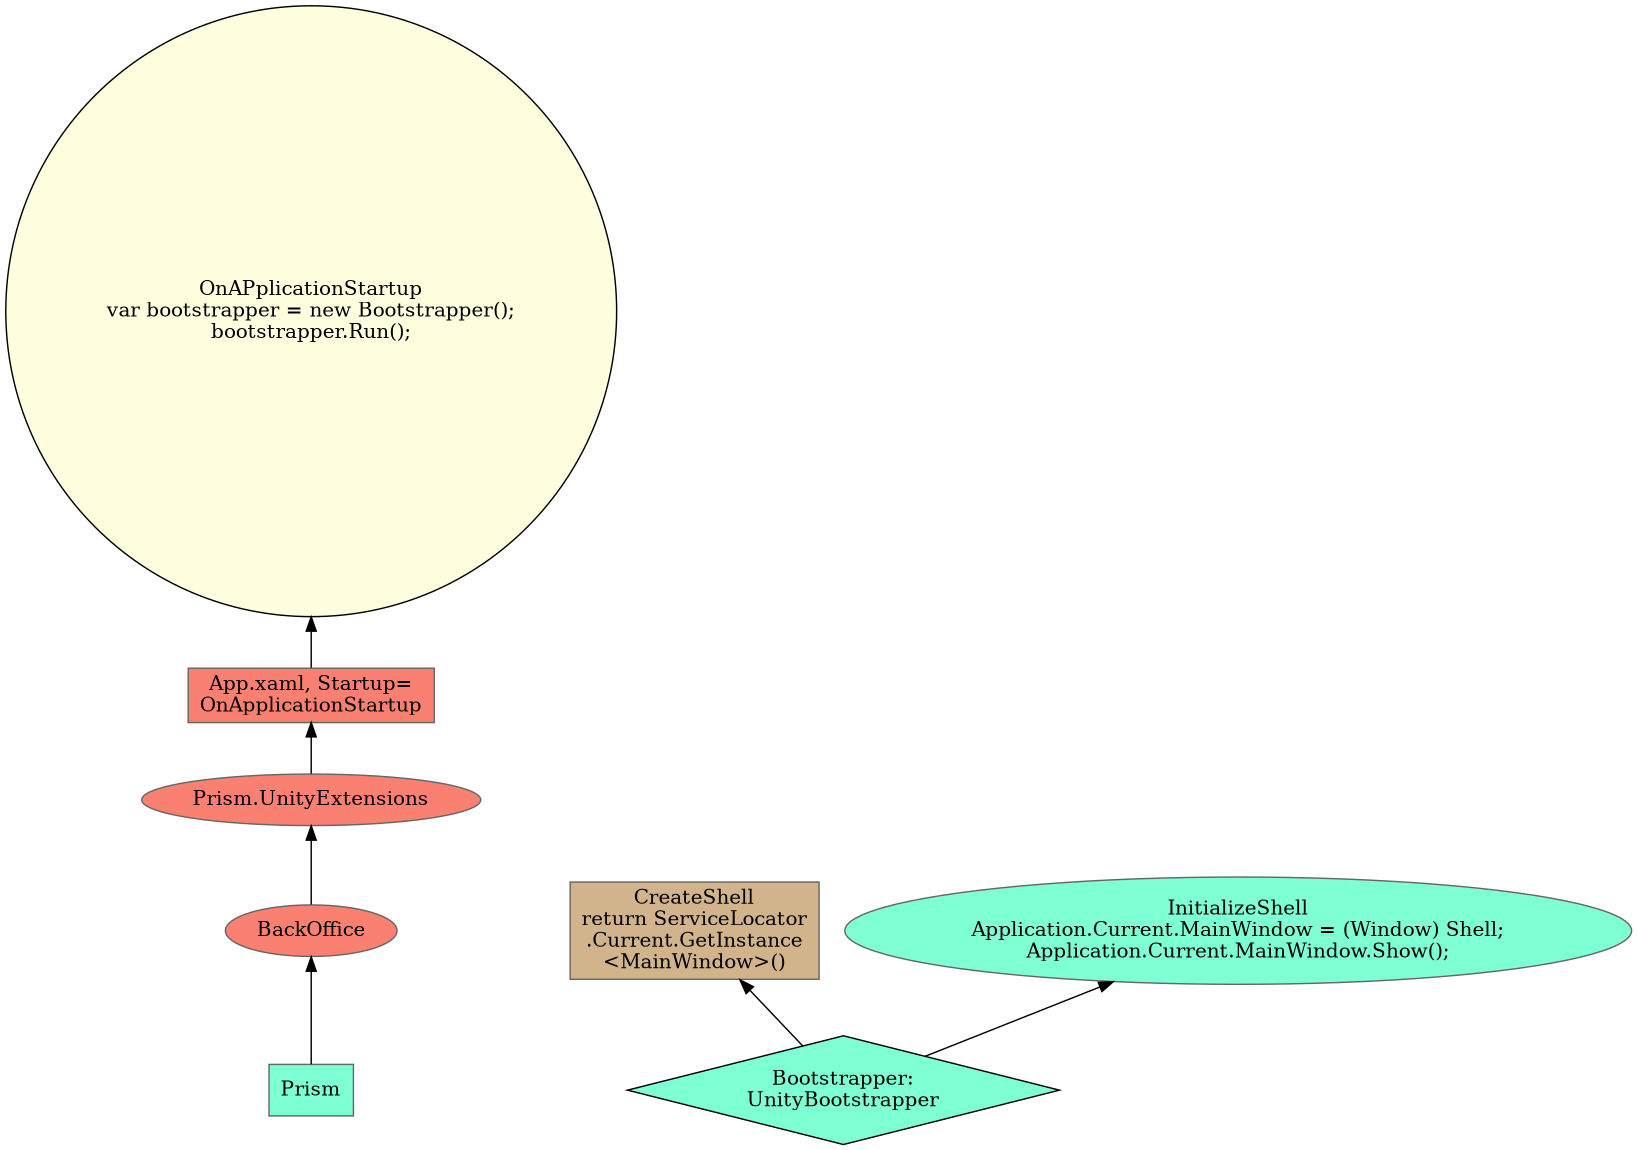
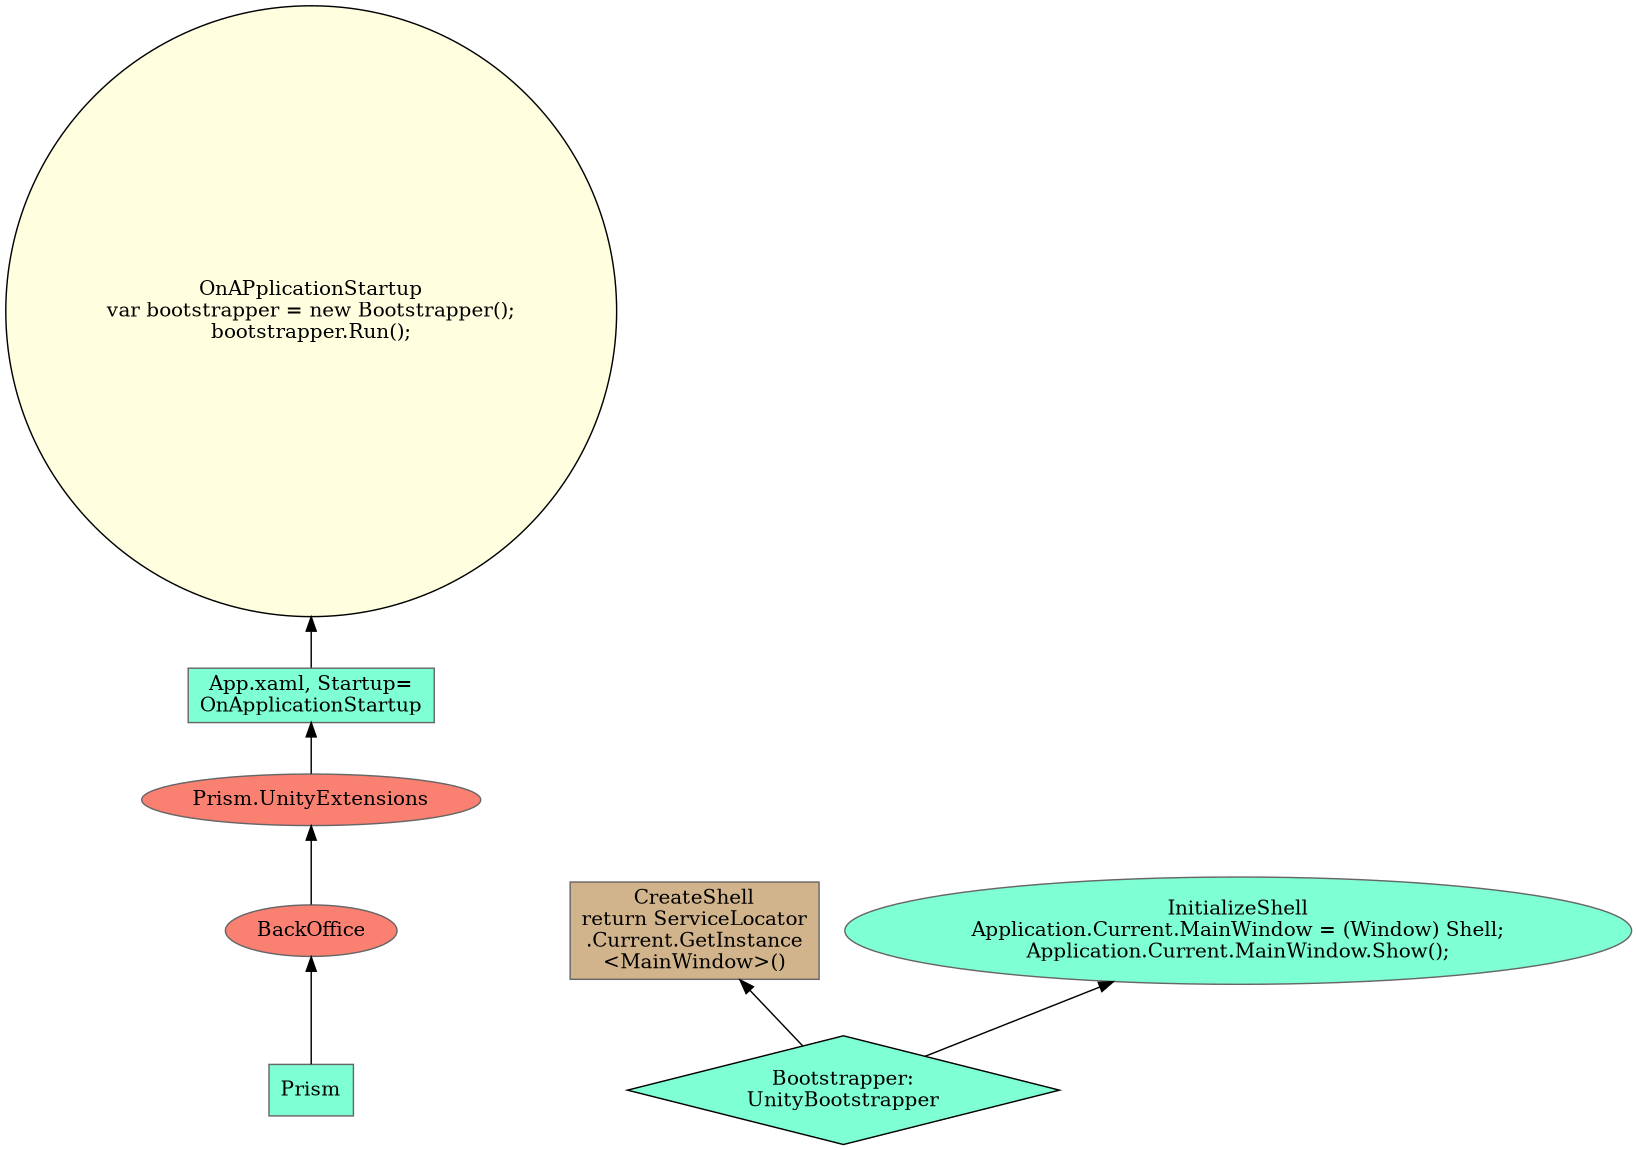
(311, 695) -> (311, 695)
